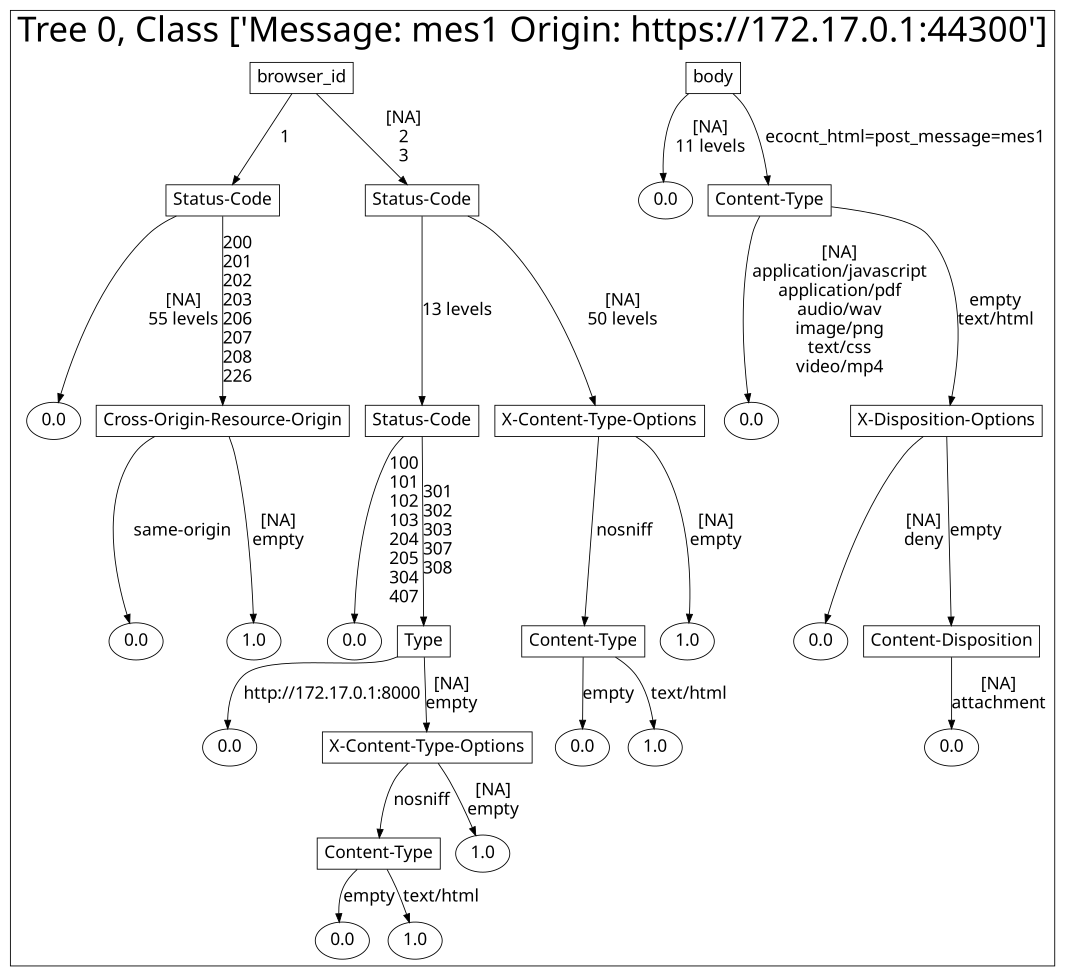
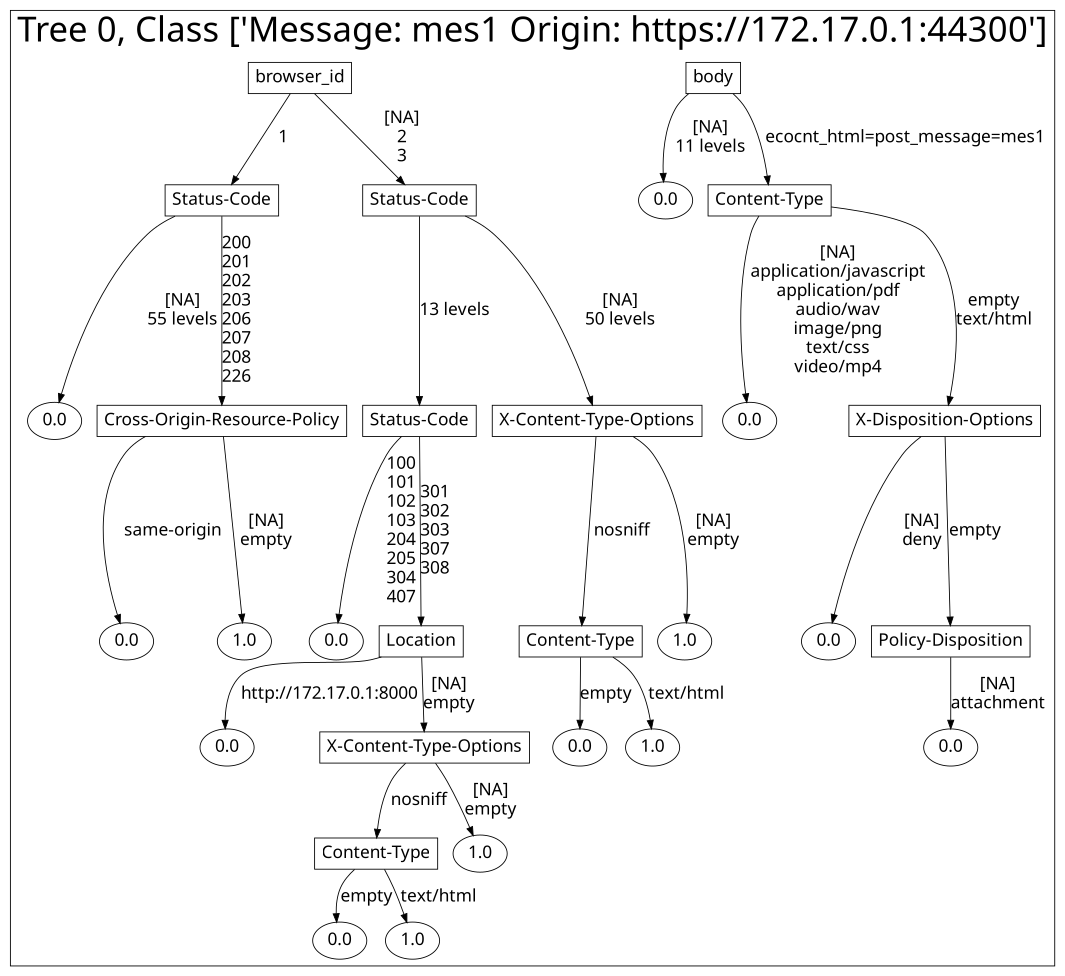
(223, 421) -> (222, 421)
(424, 641) -> (421, 641)
(952, 641) -> (951, 641)
